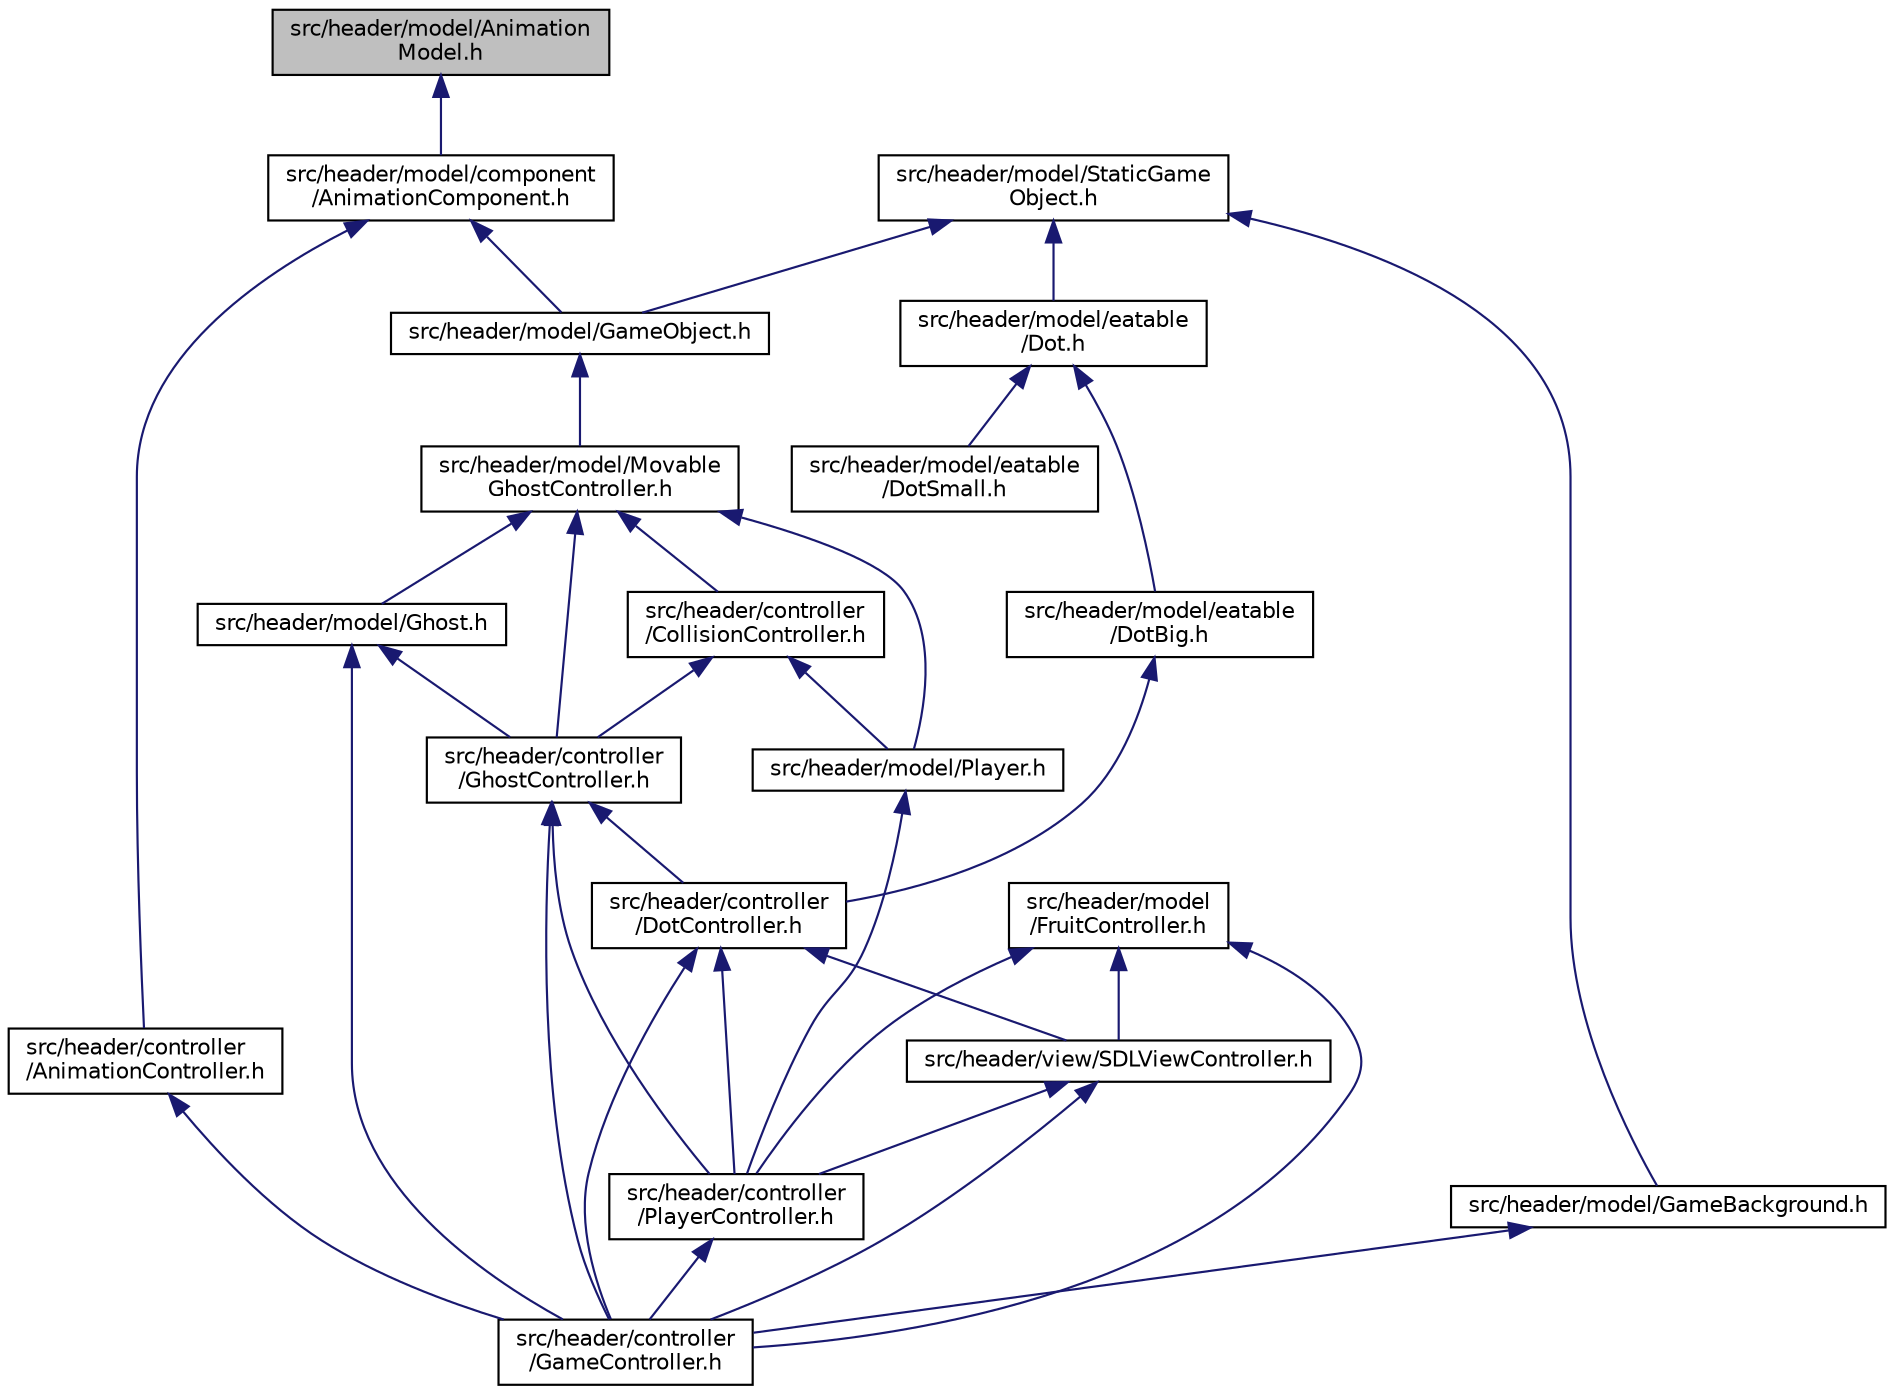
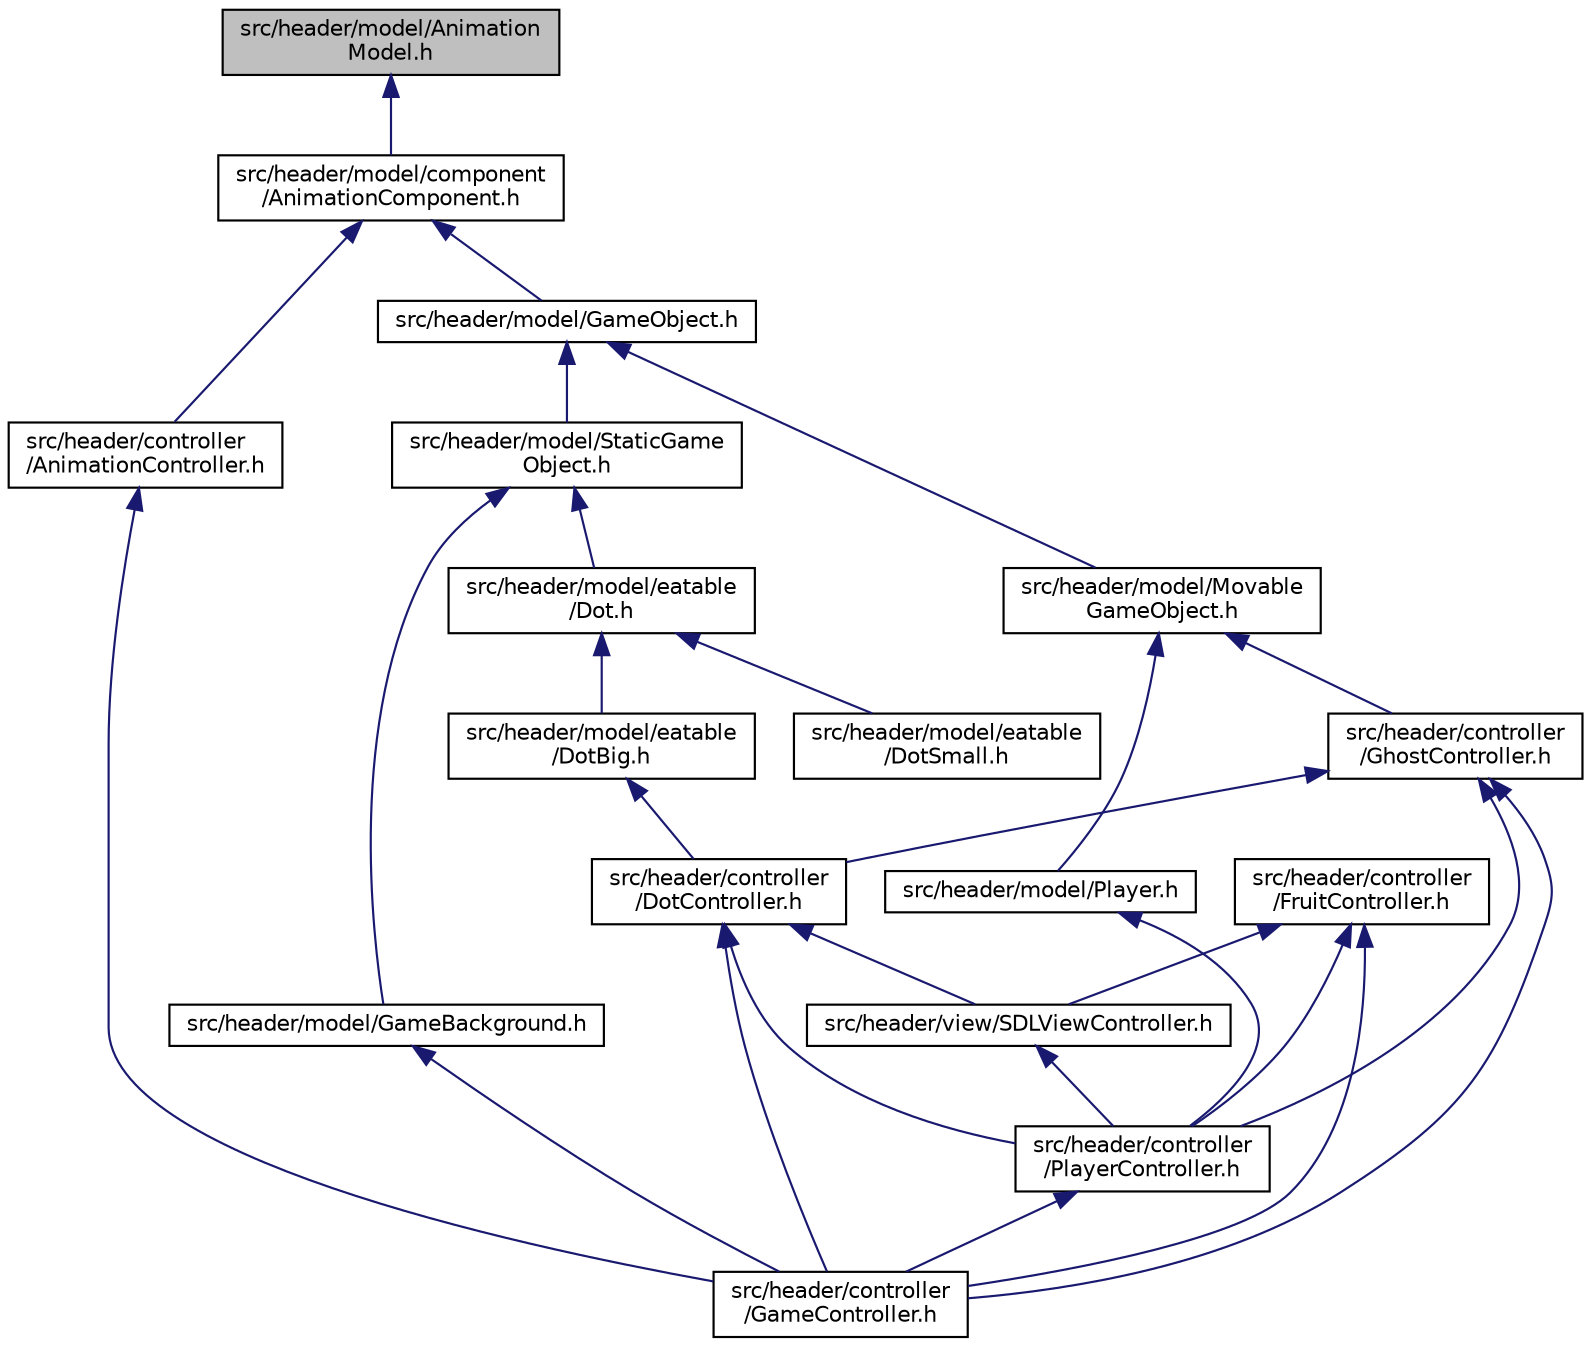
(786, 270) -> (567, 393)
(580, 479) -> (1162, 601)
(352, 625) -> none
(756, 625) -> none
(1119, 916) -> (1362, 892)
(906, 1226) -> none
